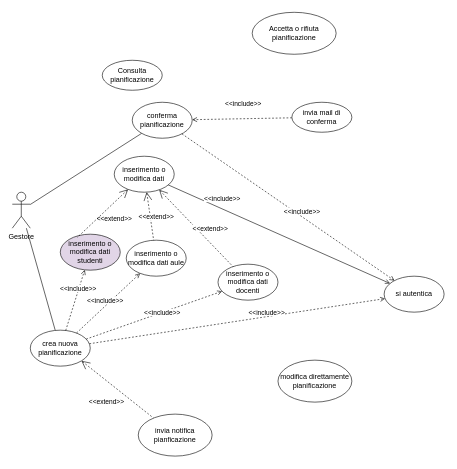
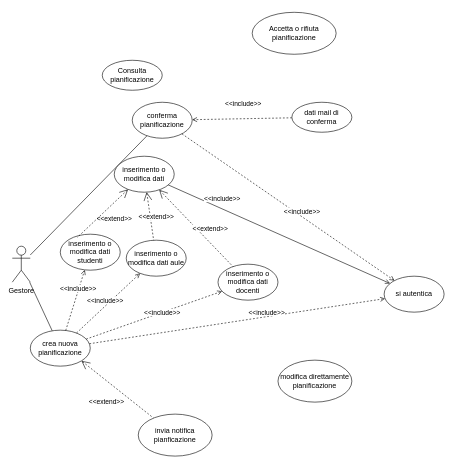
(322, 117) -> (322, 117)
(21, 210) -> (21, 264)
(90, 252) -> (90, 252)
